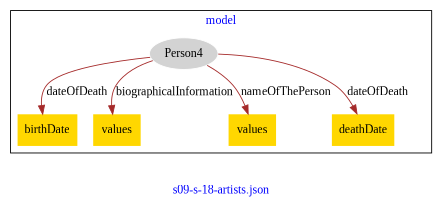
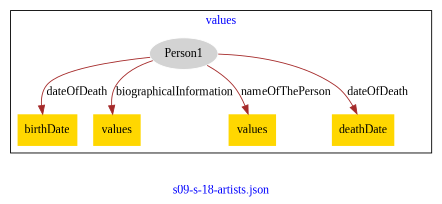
(221, 21) -> (221, 21)
(184, 54) -> (184, 54)
